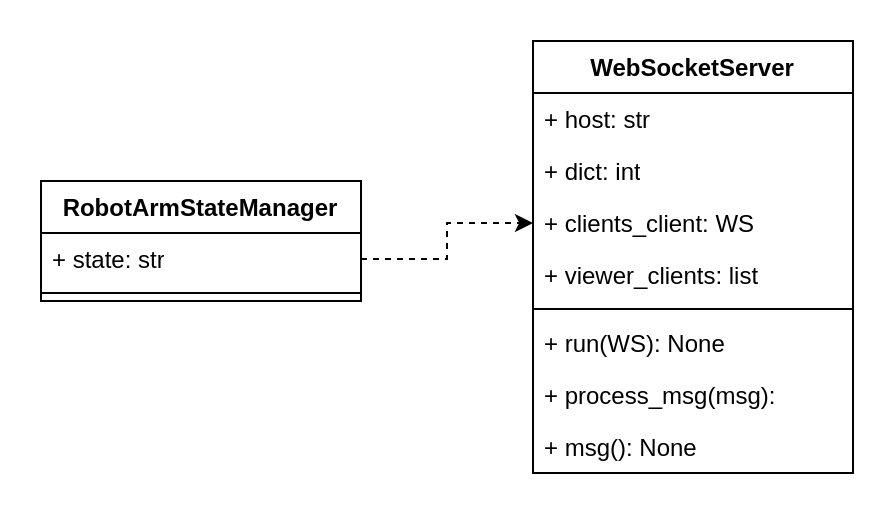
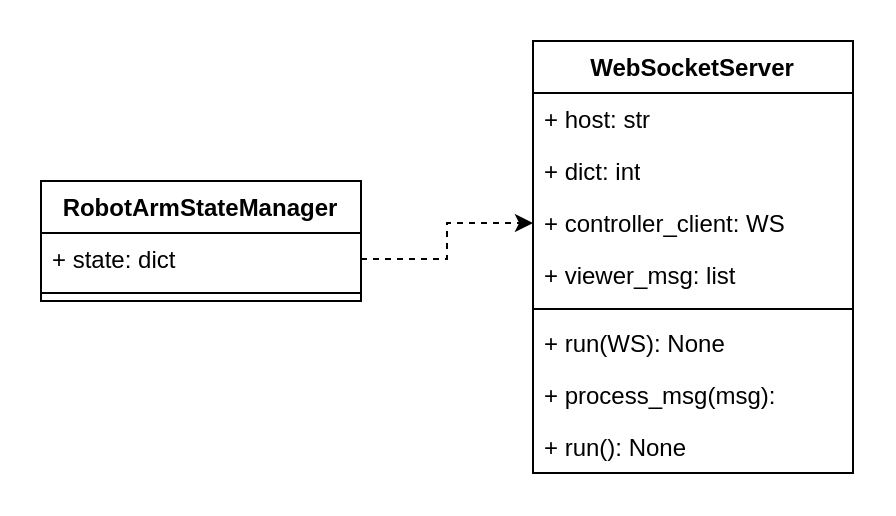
(658, 225) -> (678, 225)
(124, 261) -> (128, 261)
(668, 277) -> (647, 277)
(623, 449) -> (623, 449)
